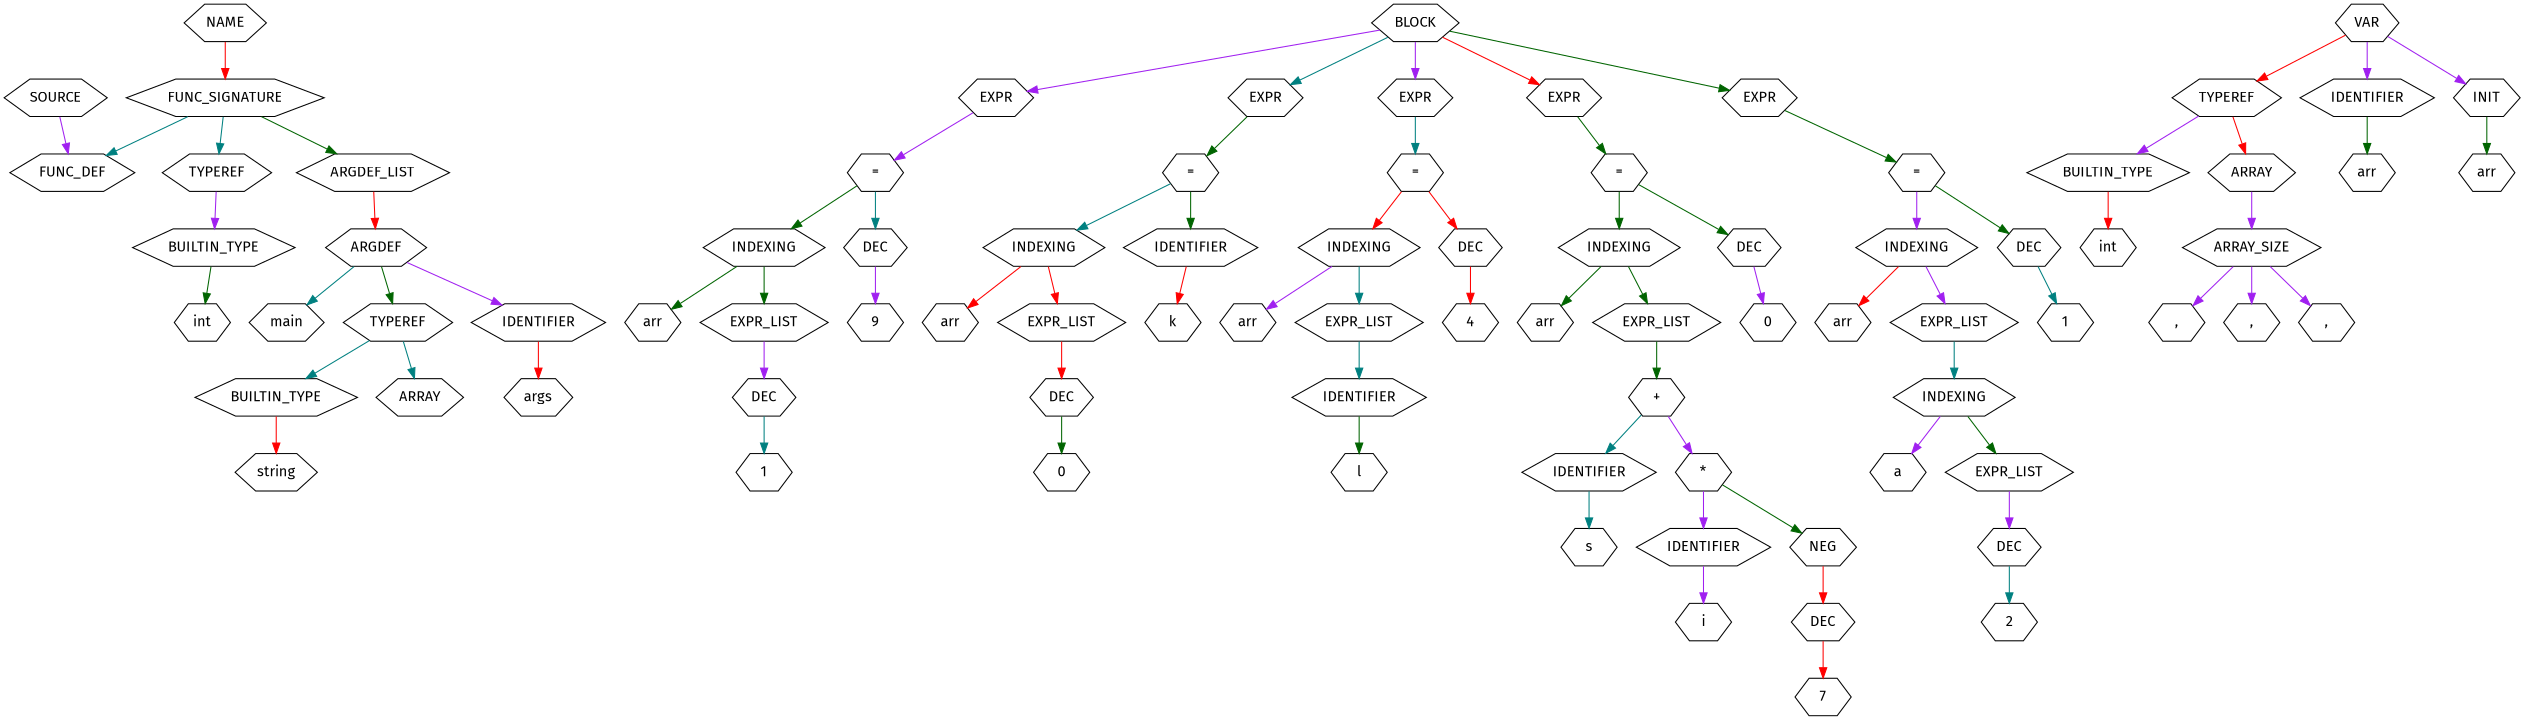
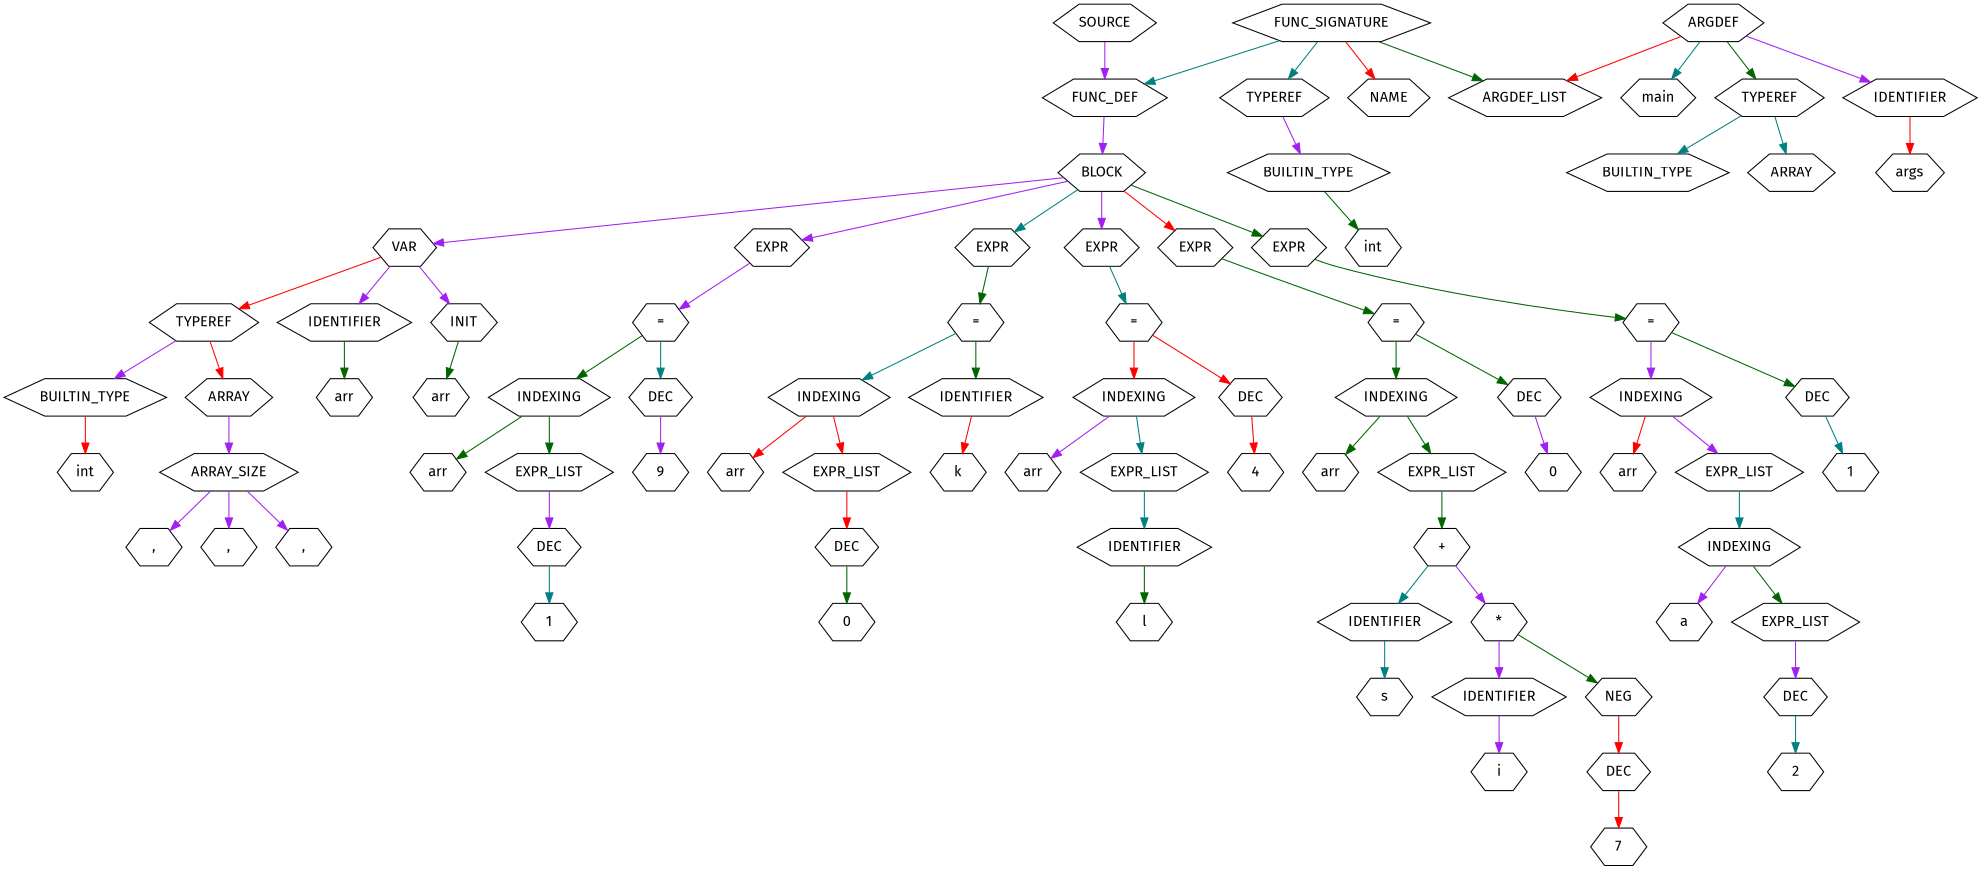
(225, 55) -> (1357, 56)
none -> (1103, 130)
(374, 205) -> (1629, 57)
none -> (754, 210)
(276, 472) -> none
